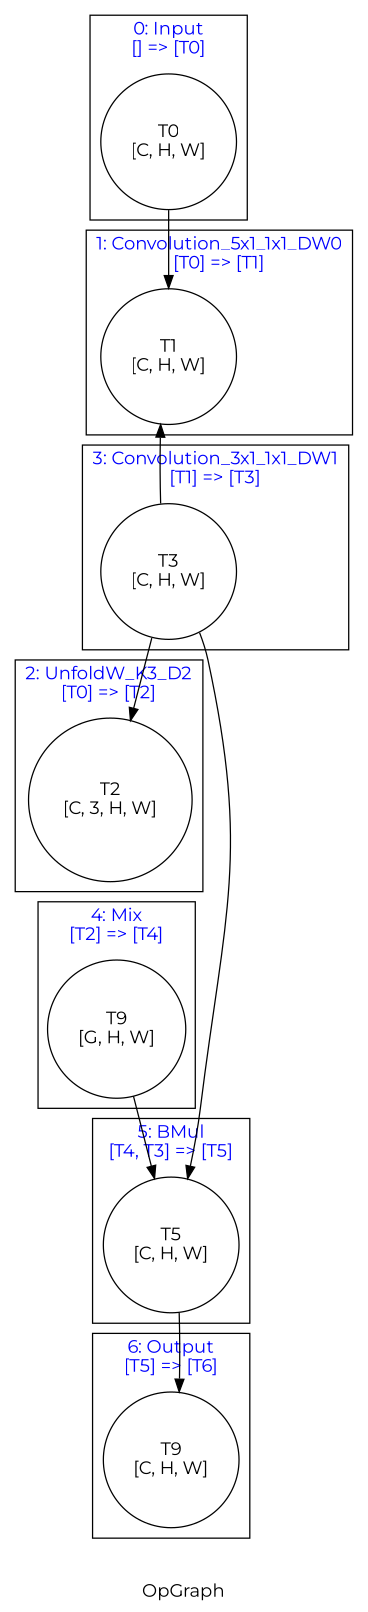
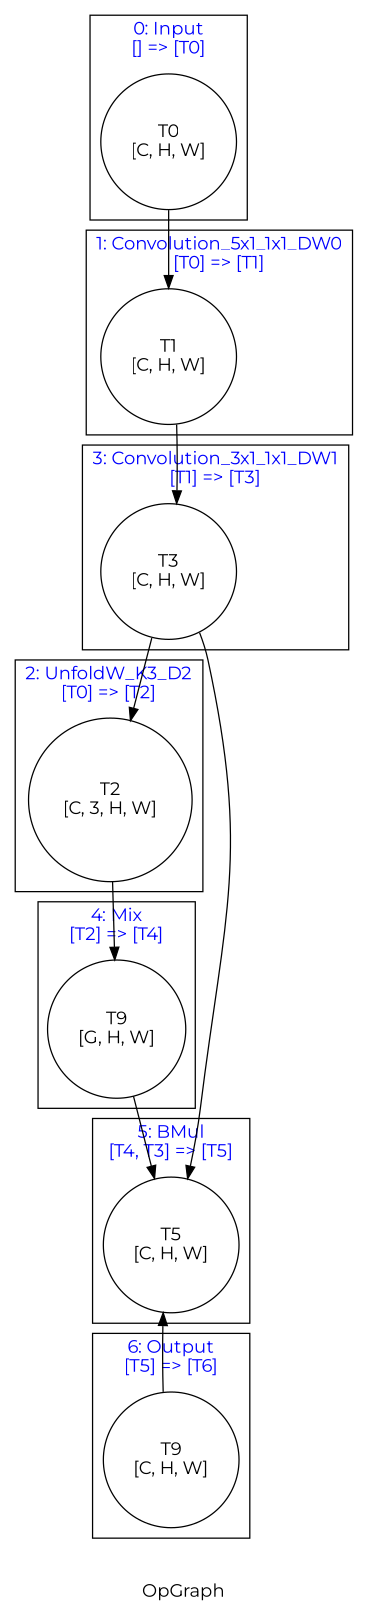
(160, 471) -> (177, 457)
none -> (113, 914)
(180, 1346) -> (163, 1359)
